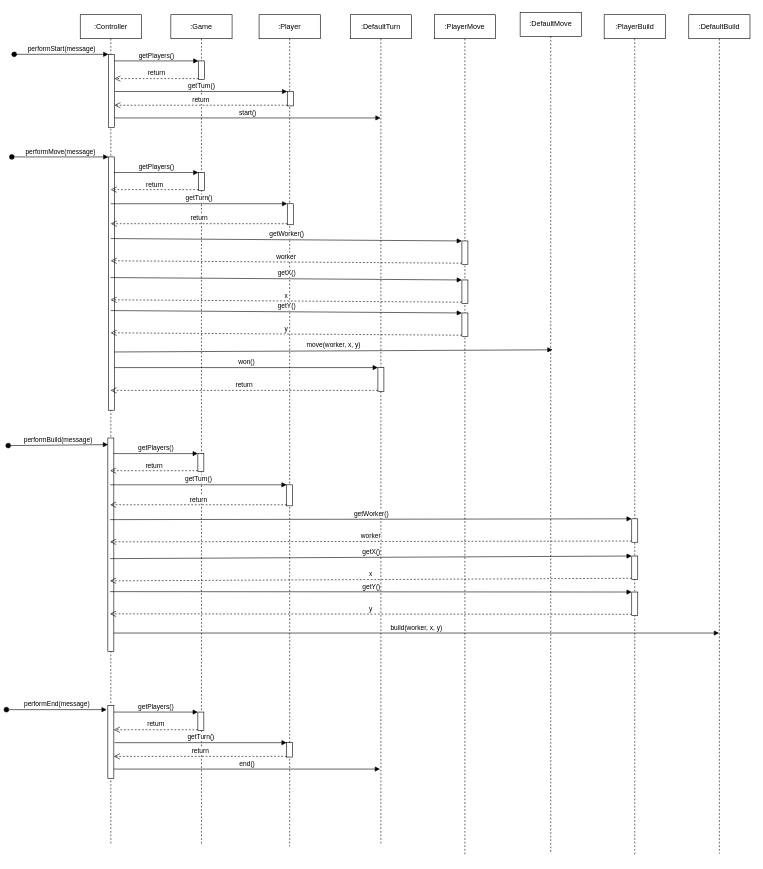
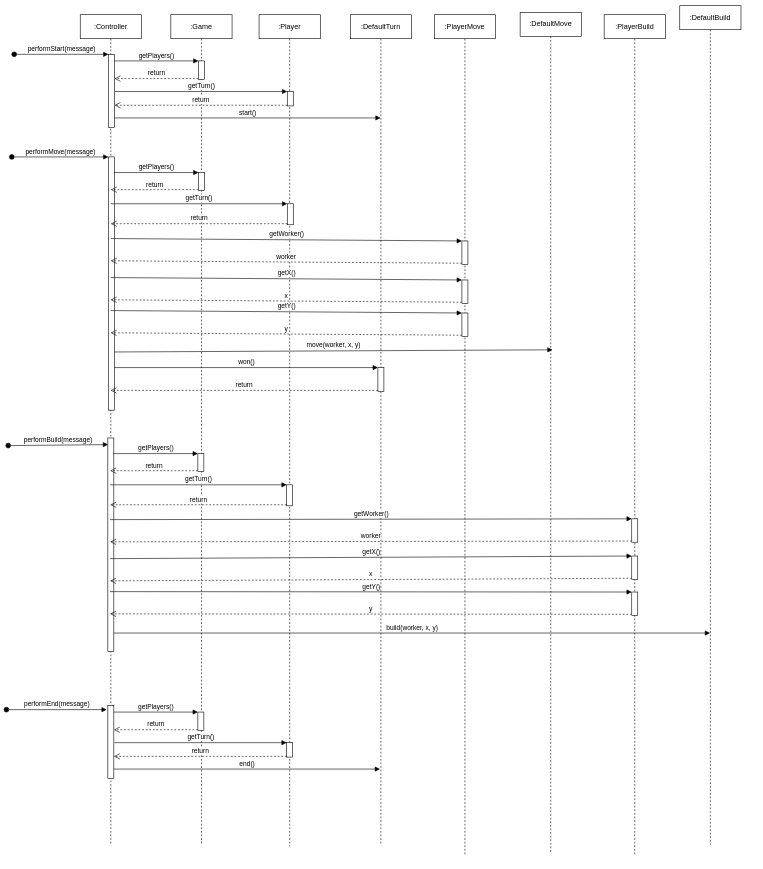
(719, 434) -> (710, 425)
